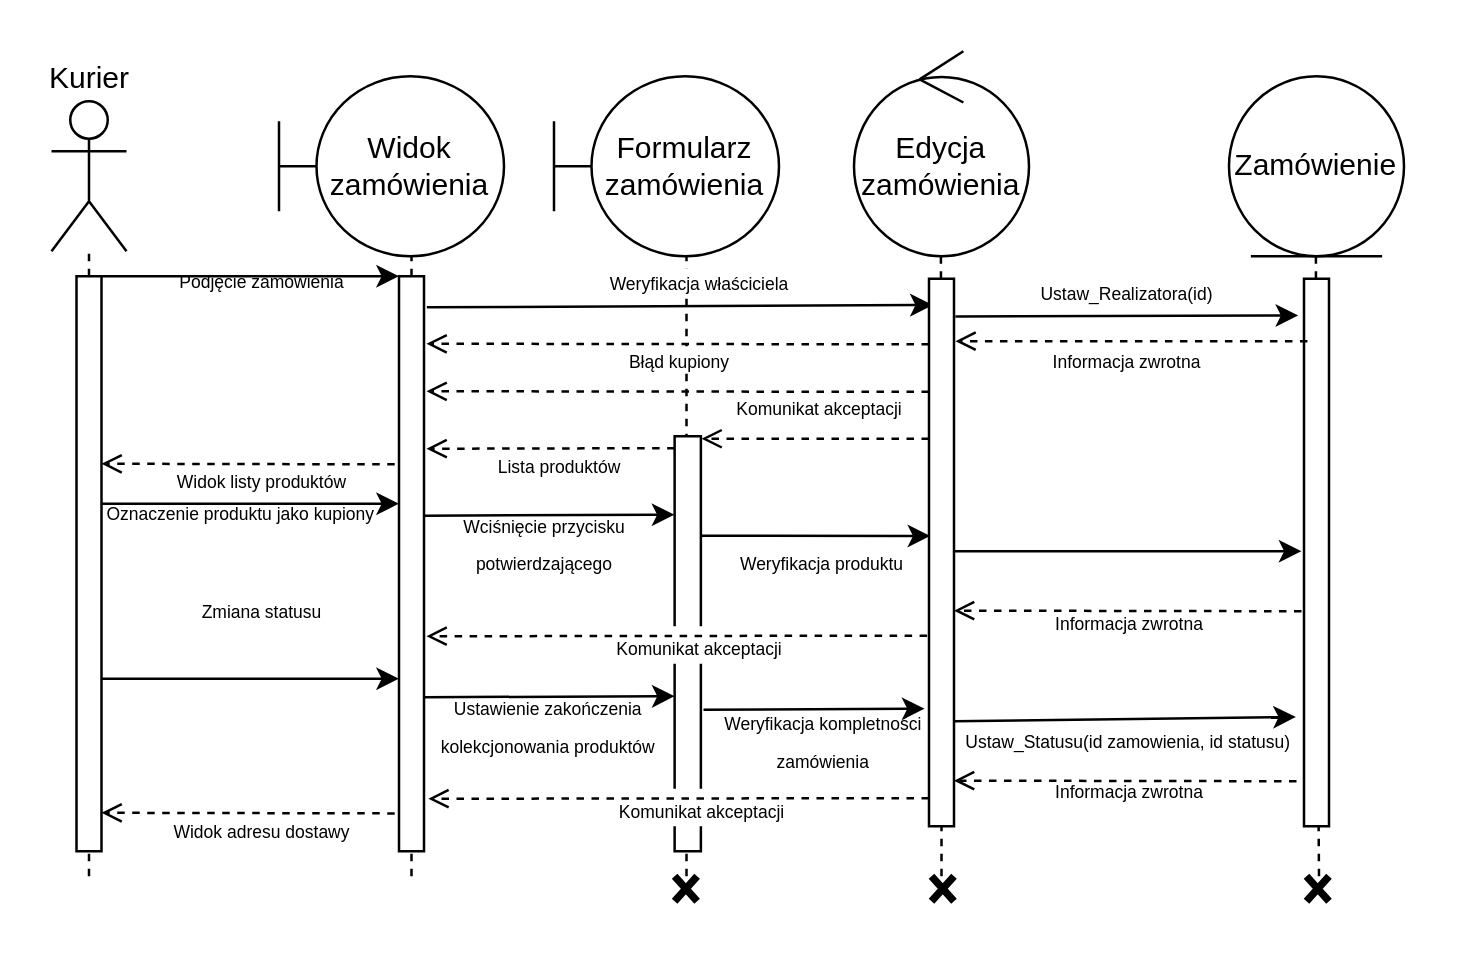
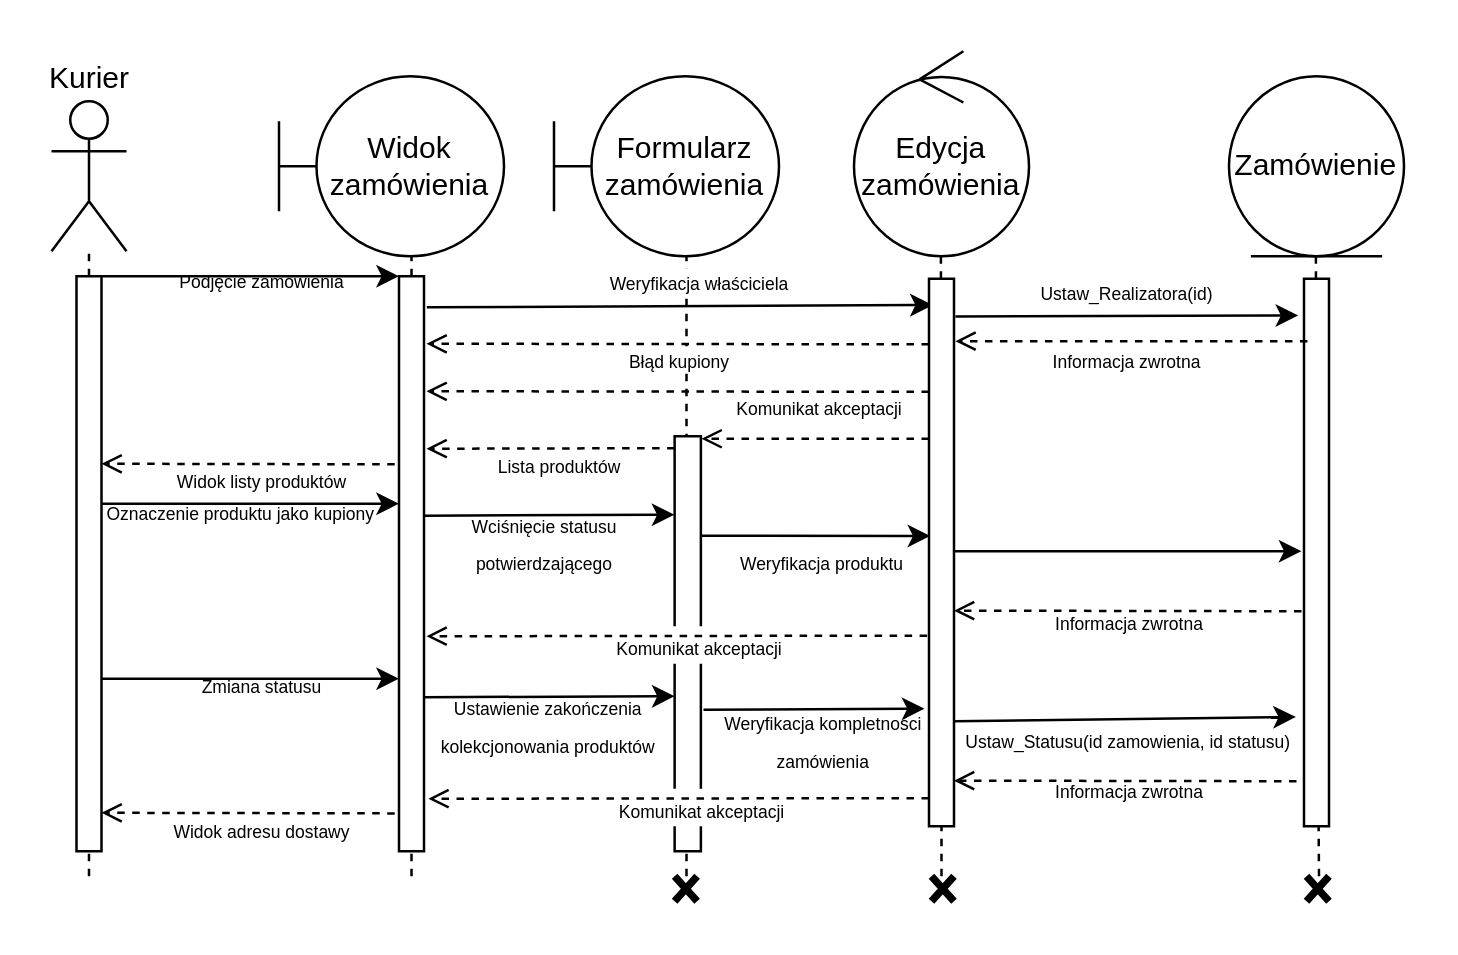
(545, 541) -> (545, 541)
(263, 609) -> (263, 684)
